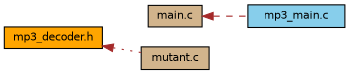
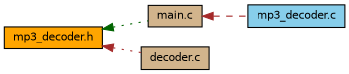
(296, 16) -> (296, 16)
none -> (131, 24)
(175, 58) -> (175, 58)
